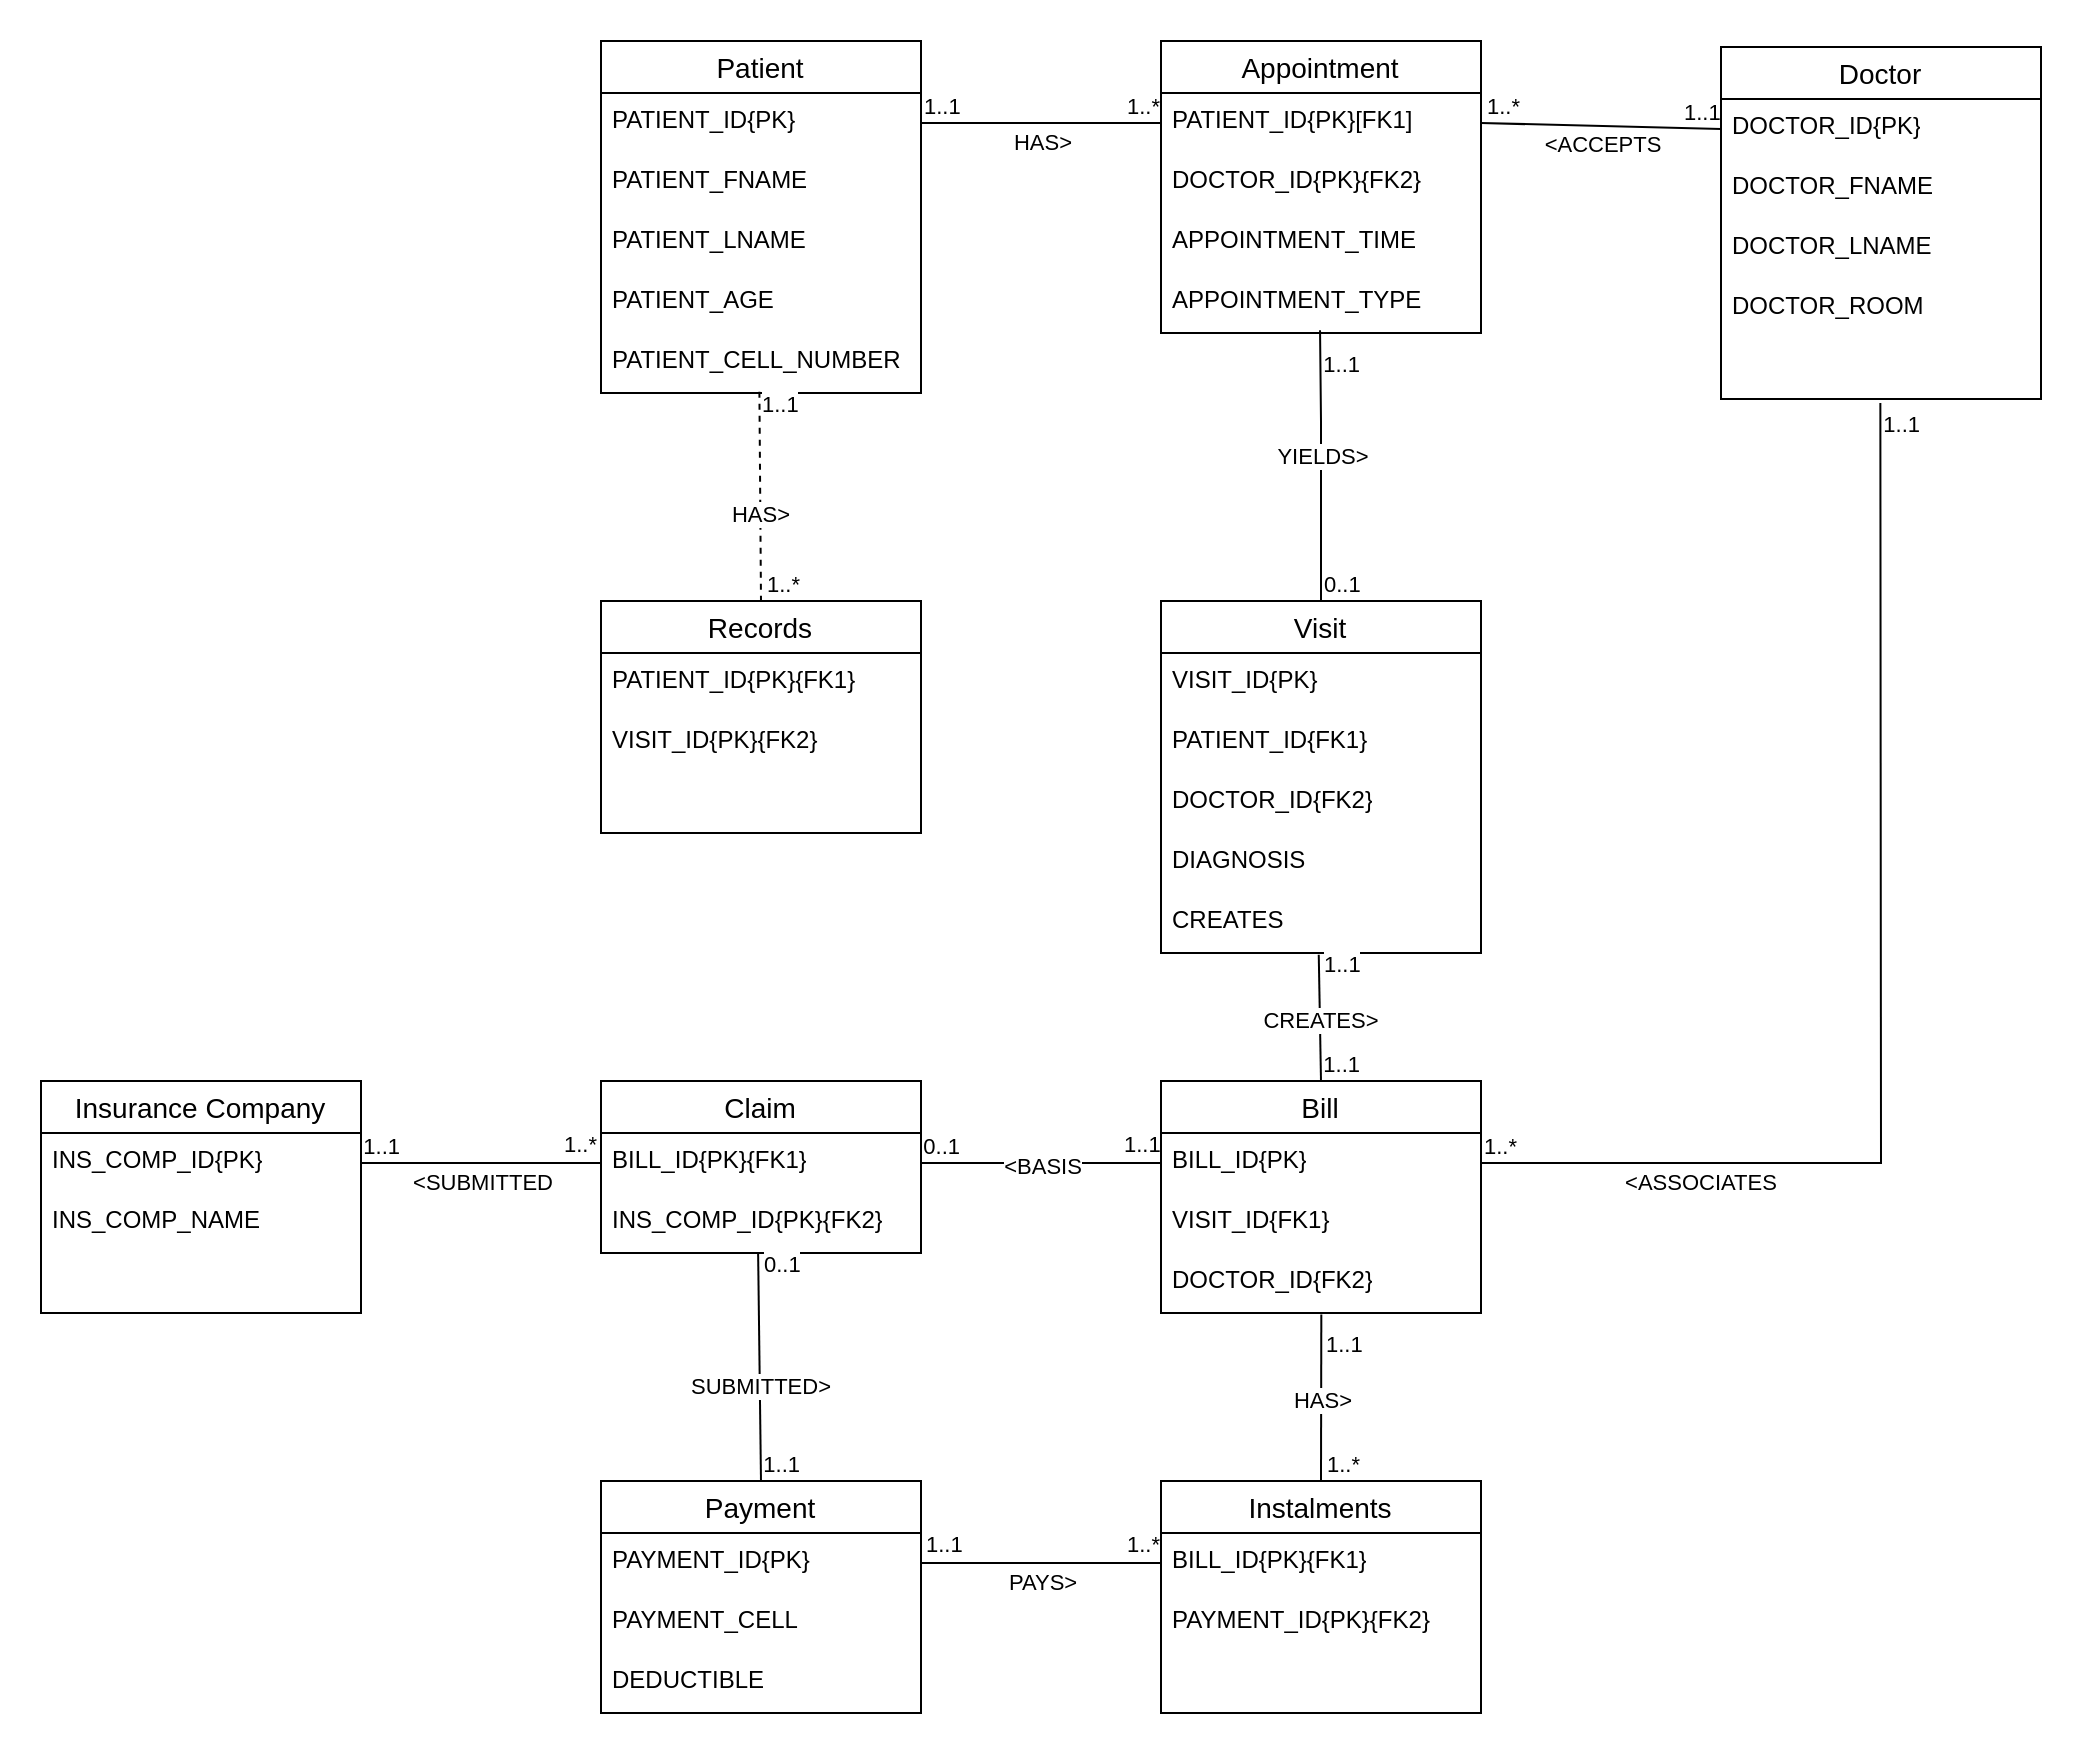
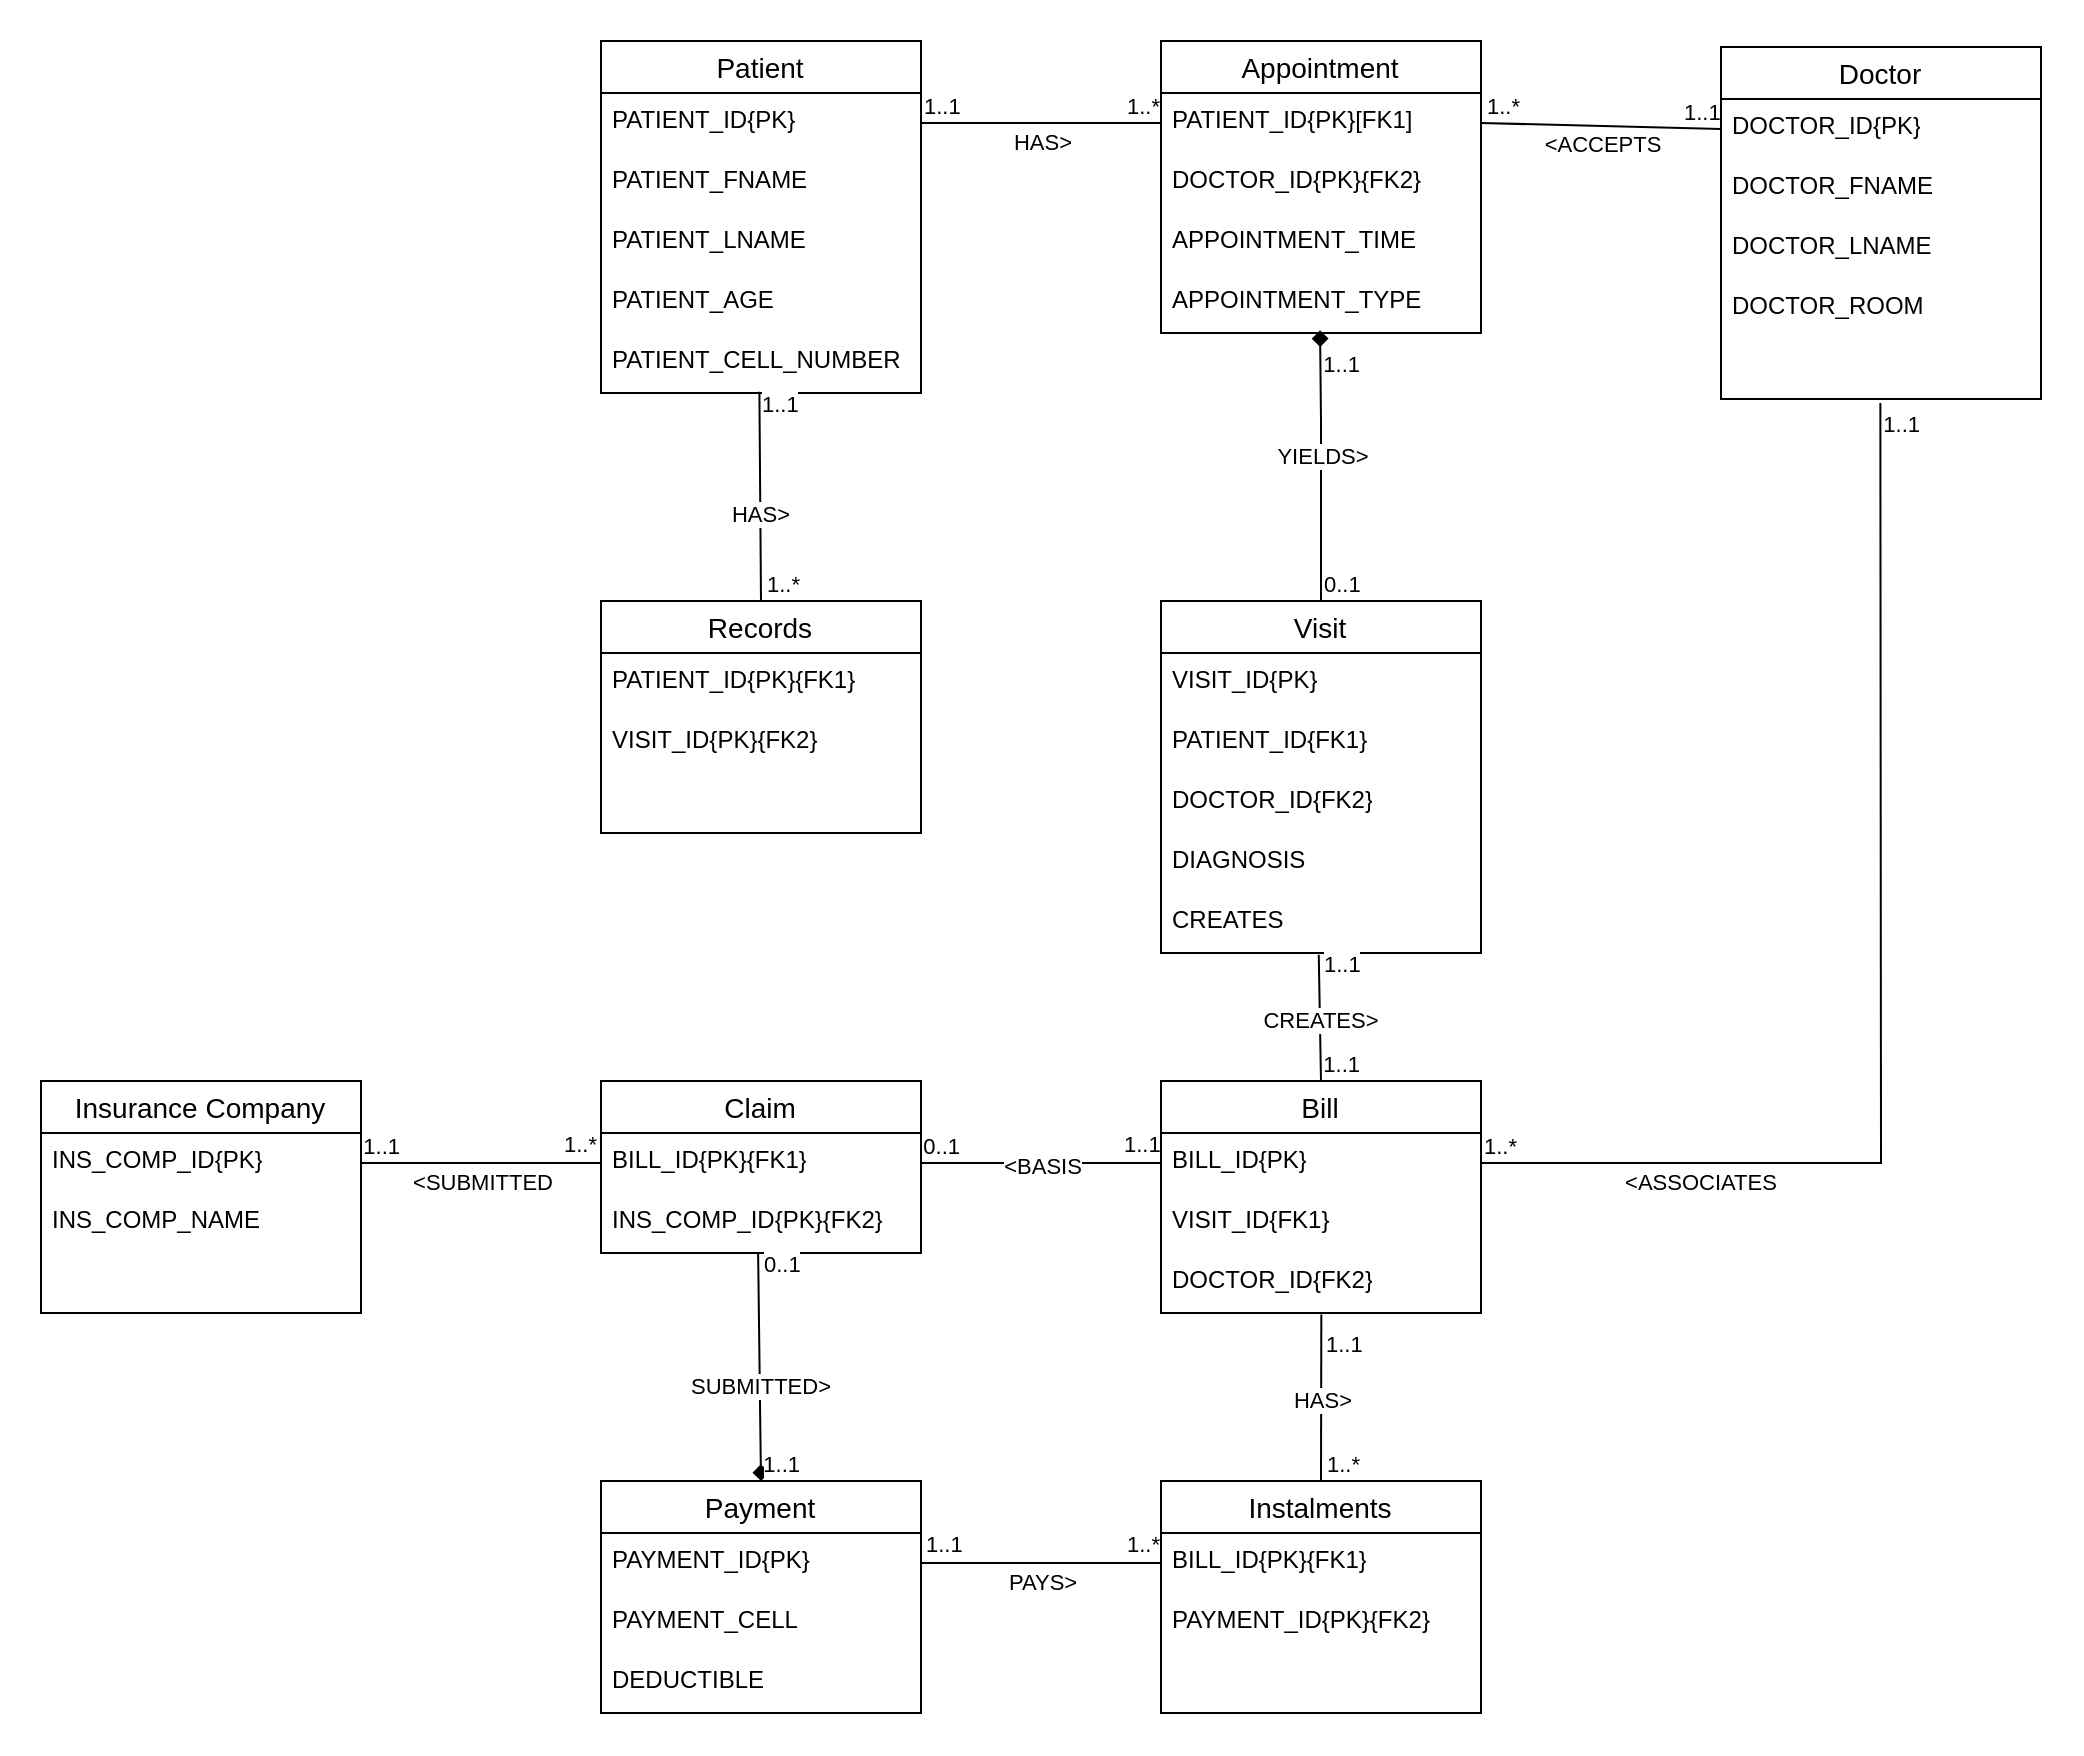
(1320, 342) -> (1320, 346)
(760, 449) -> (760, 449)
(761, 1472) -> (761, 1465)
